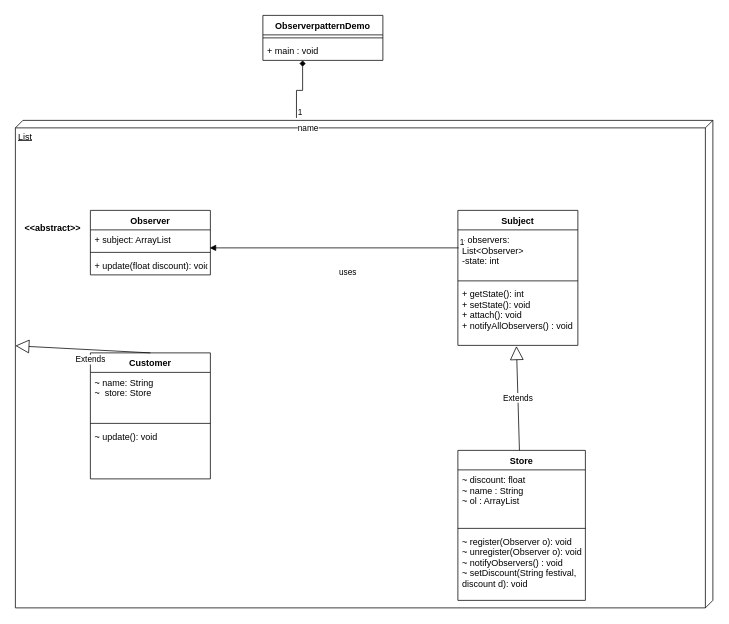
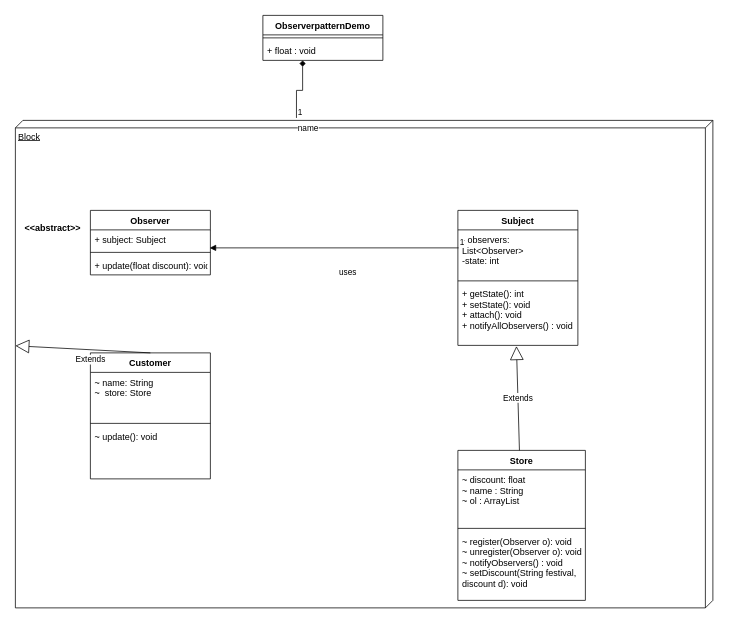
(293, 51) -> (295, 51)
(27, 137) -> (30, 137)
(140, 240) -> (136, 240)
